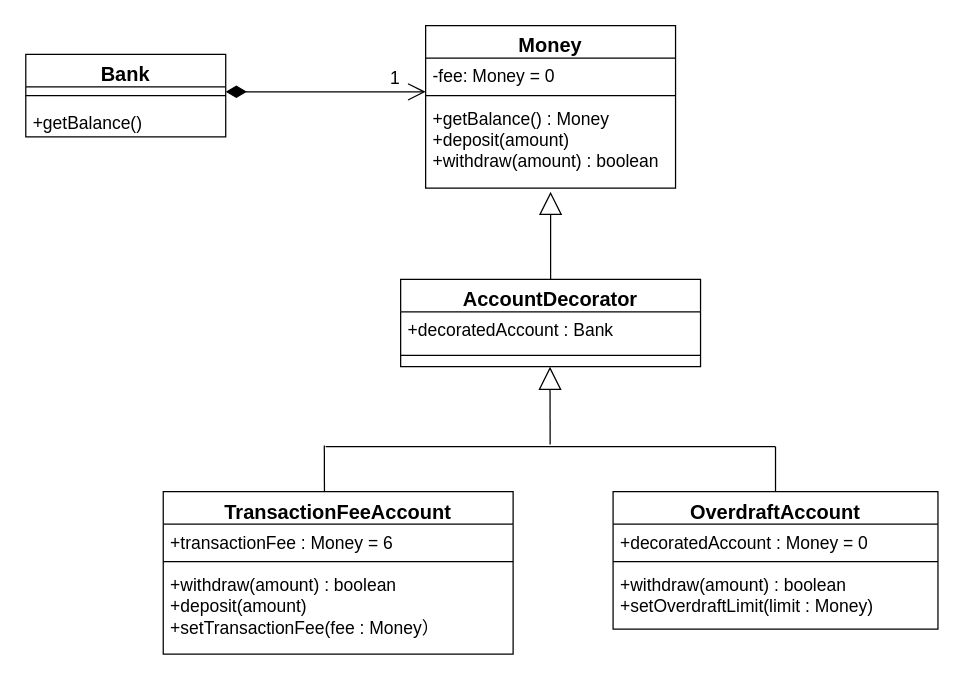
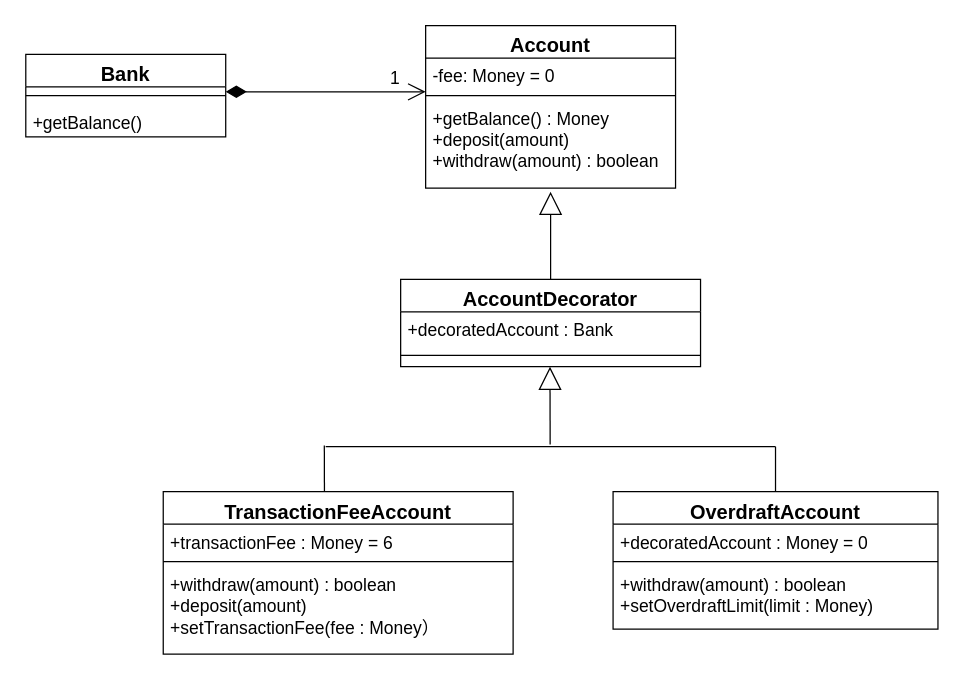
(550, 46) -> (550, 46)
